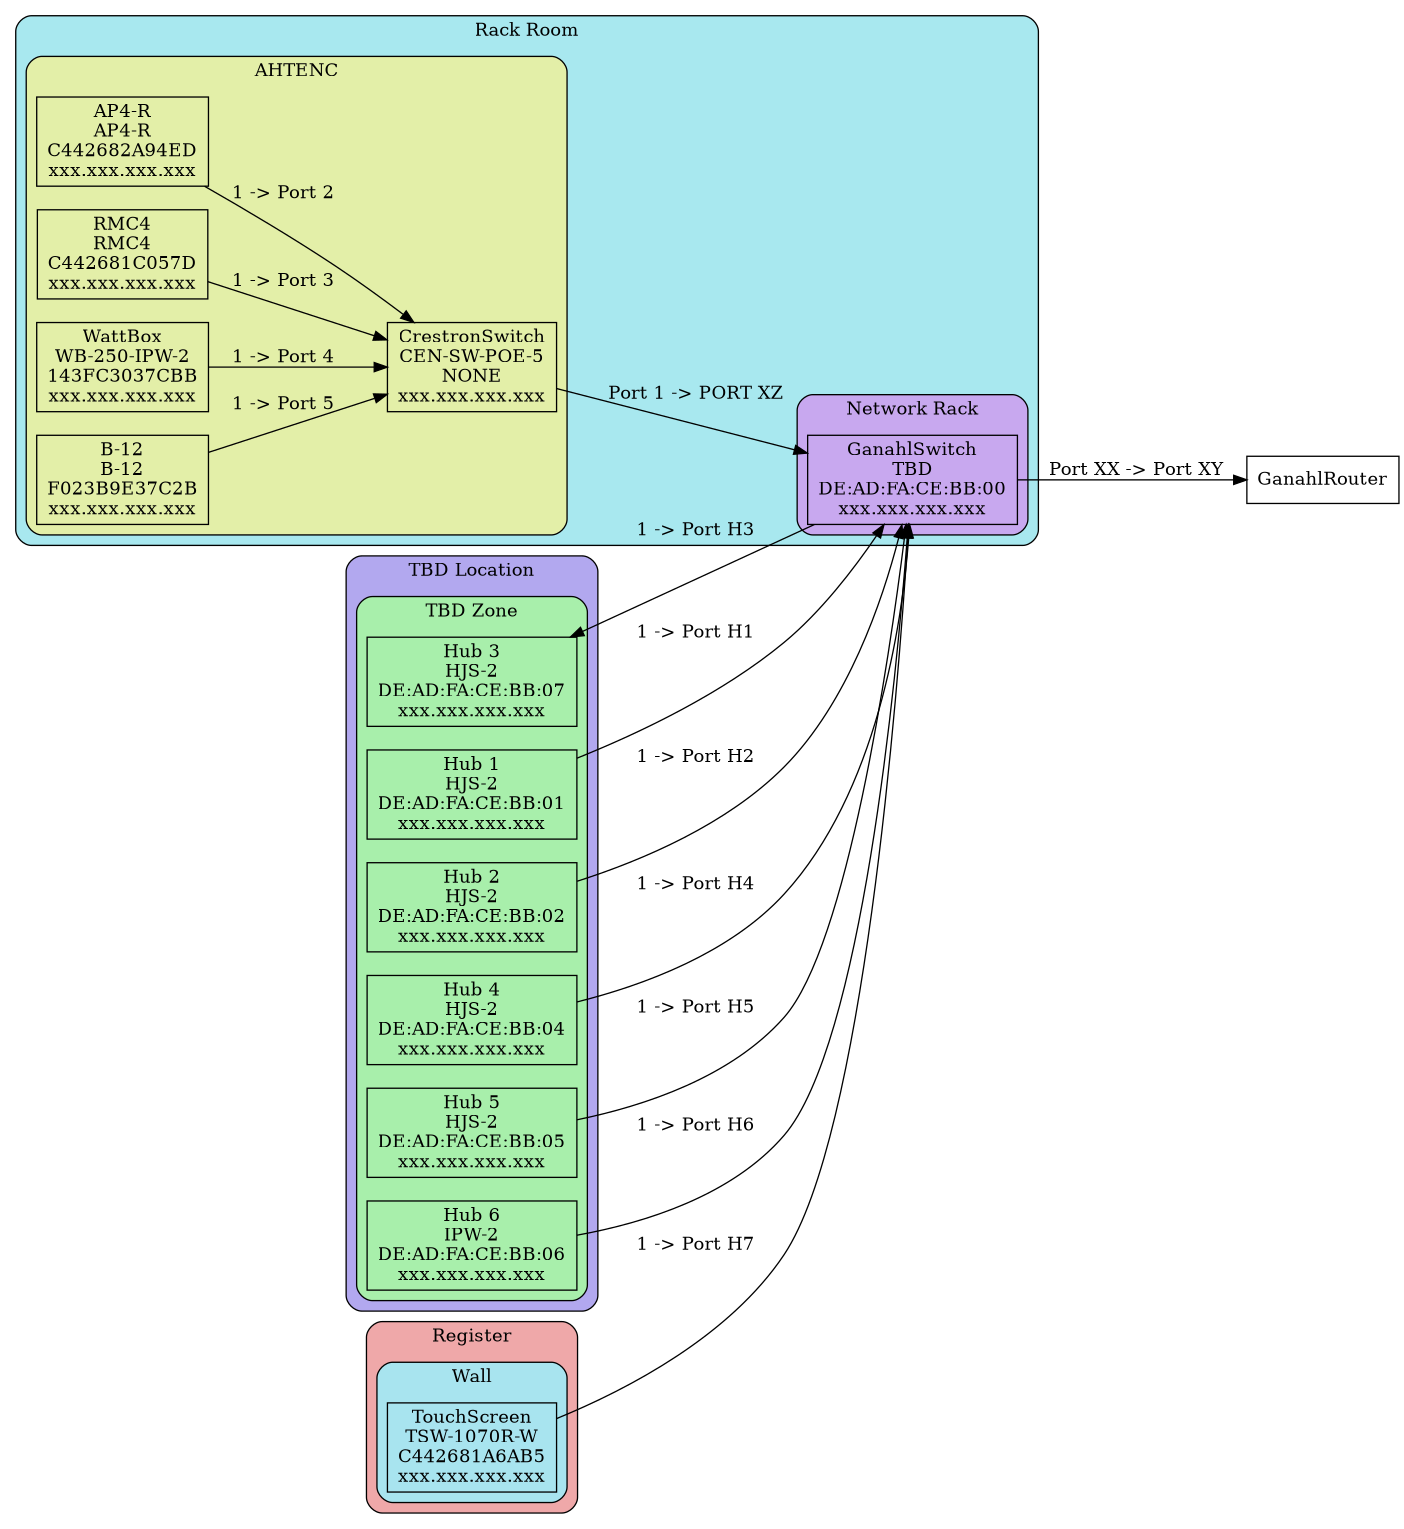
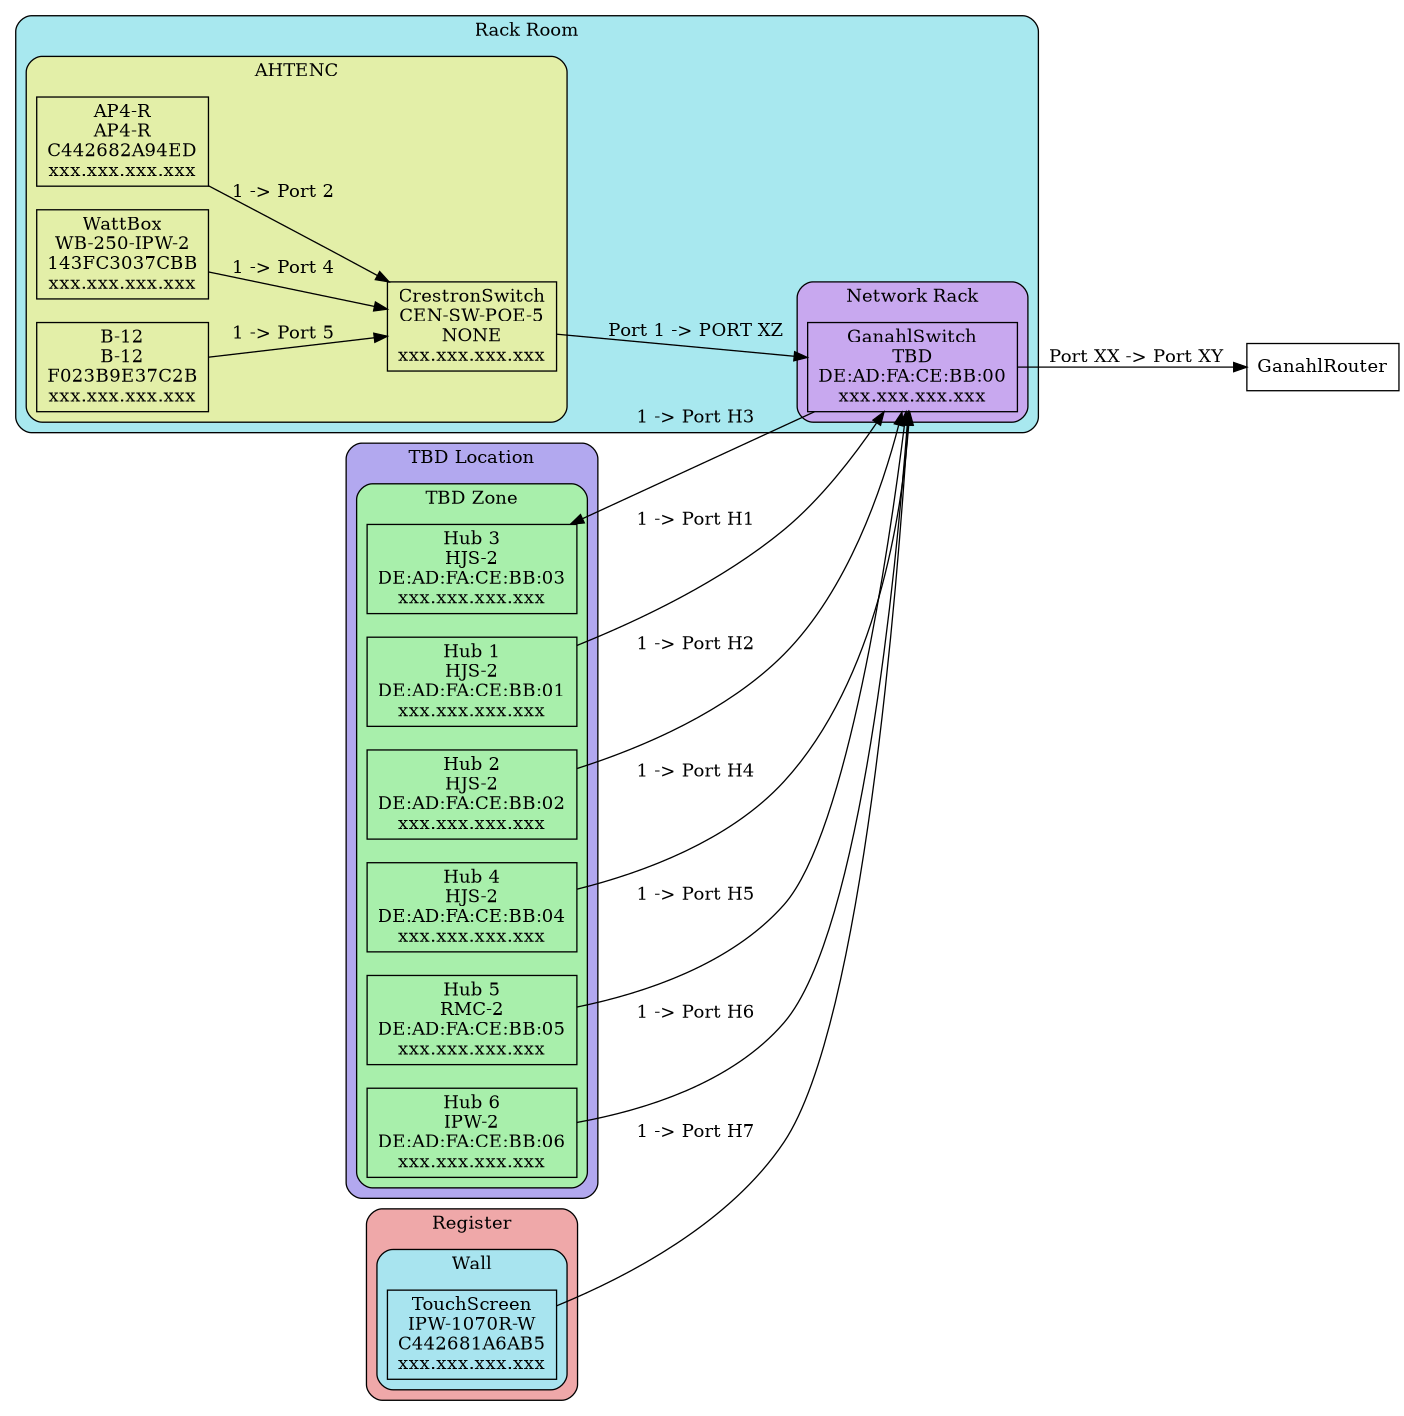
(123, 254) -> none
(472, 682) -> (472, 569)
(472, 1133) -> (472, 1020)
(472, 1447) -> (472, 1335)
